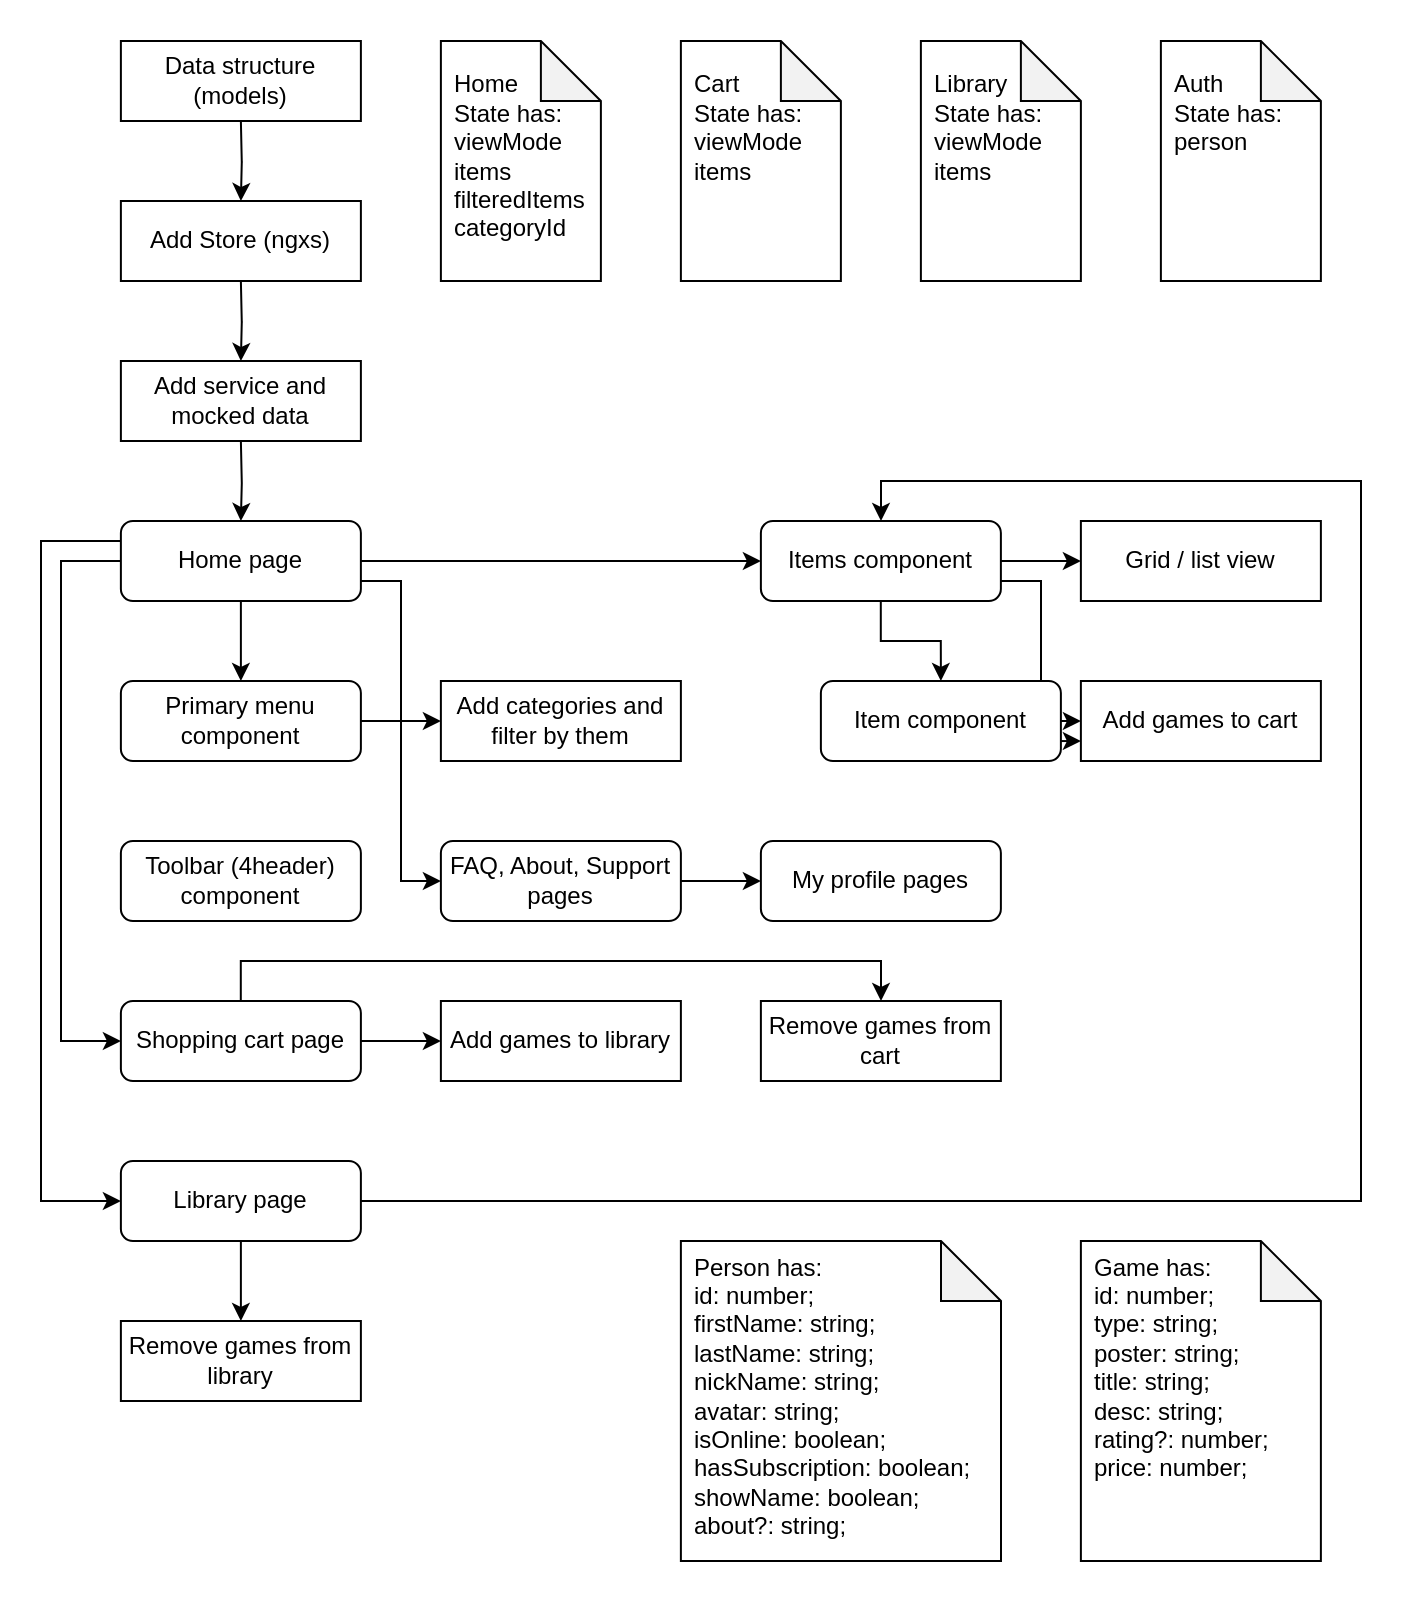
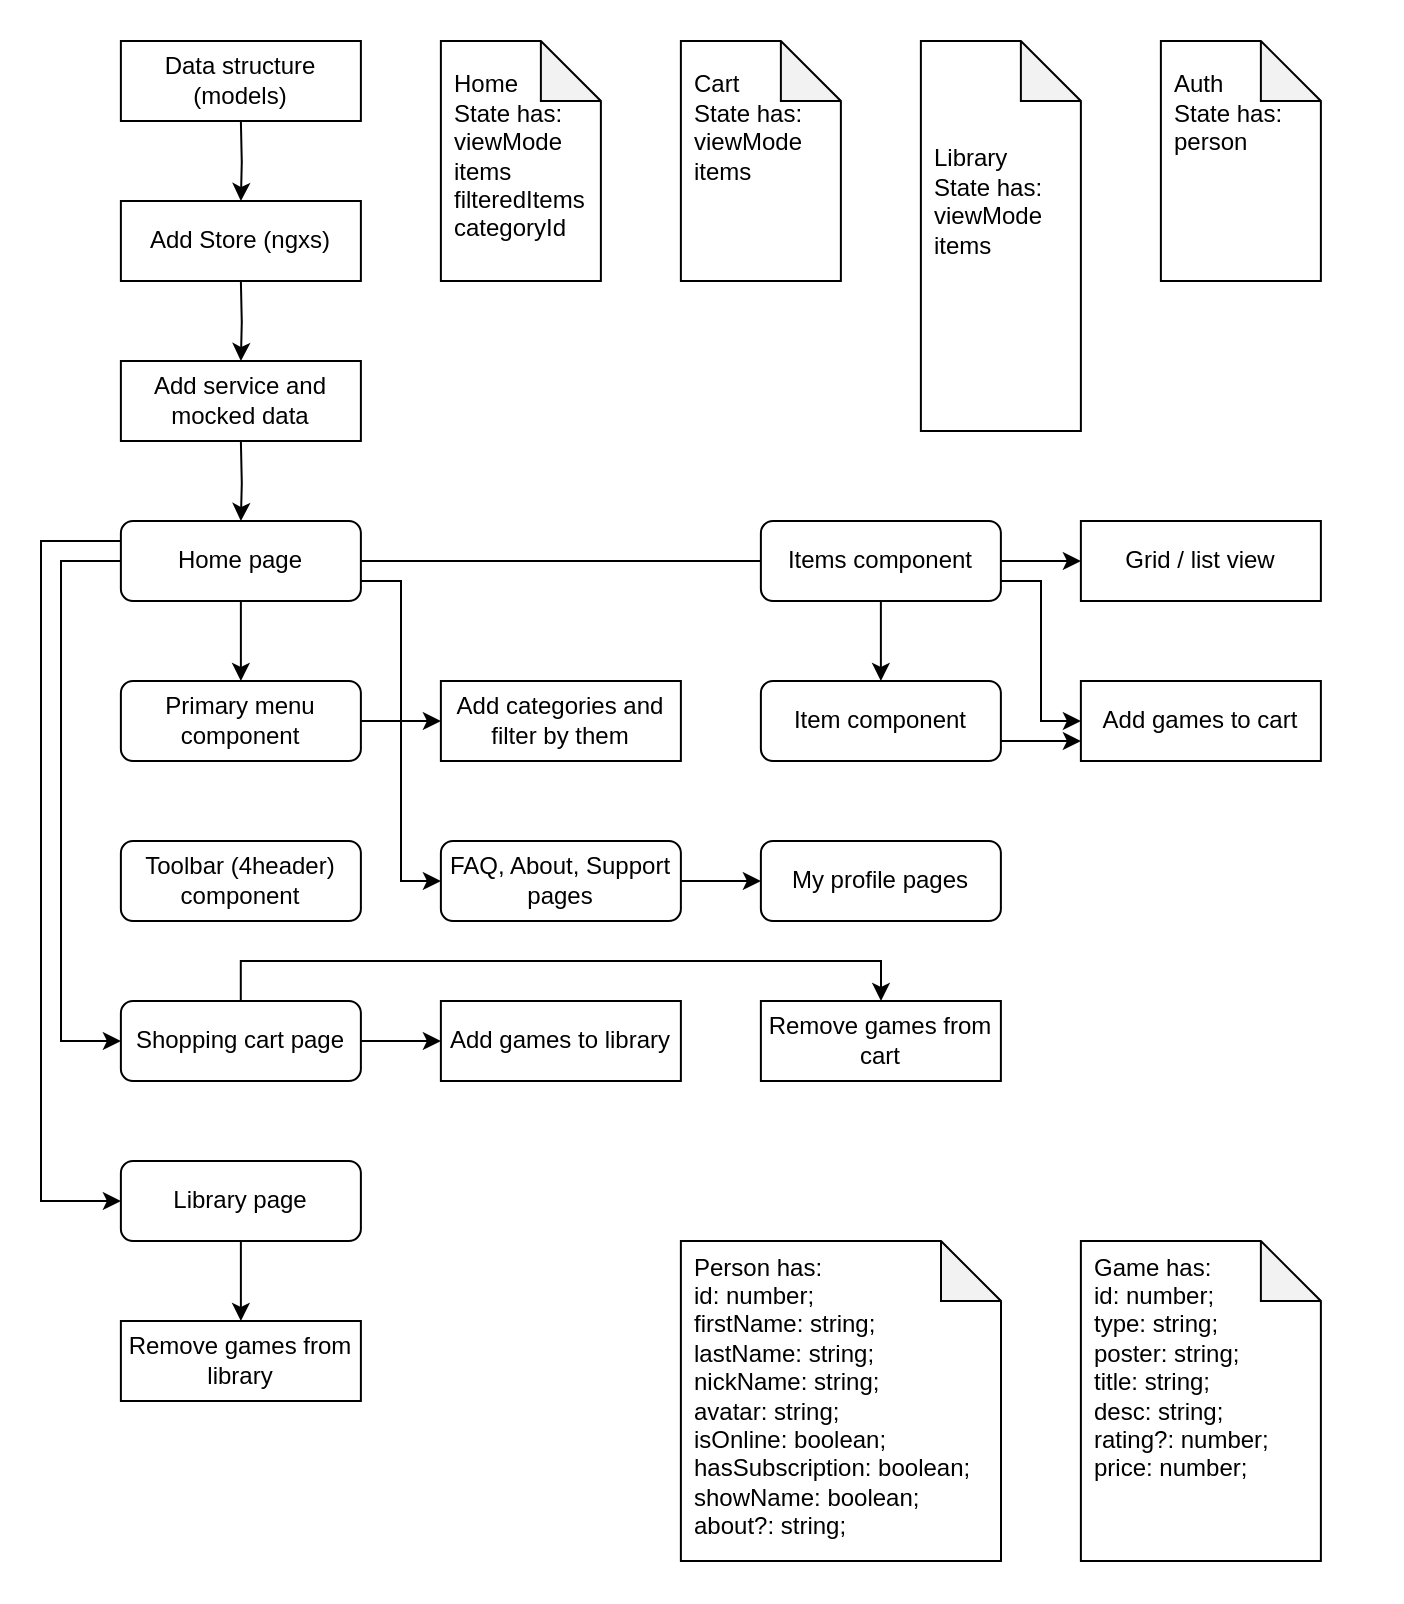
(1001, 161) -> (1001, 236)
(746, 561) -> (751, 561)
(941, 721) -> (881, 721)
(1361, 1088) -> none
